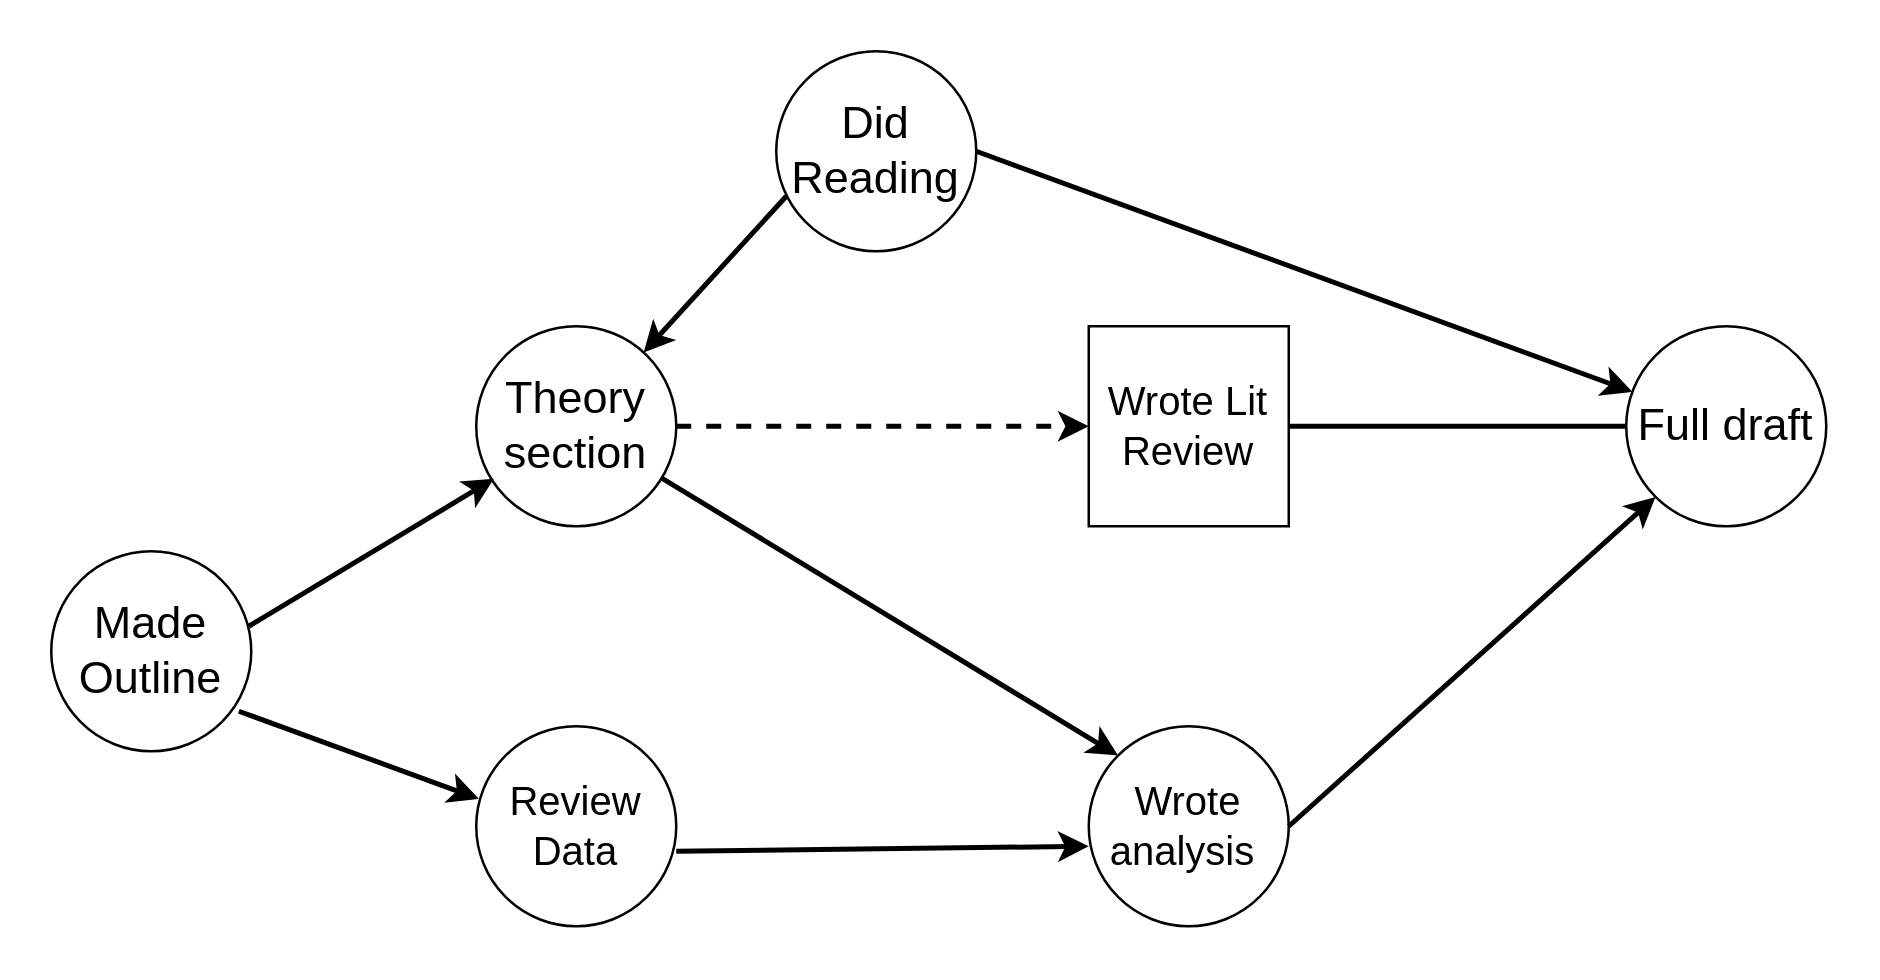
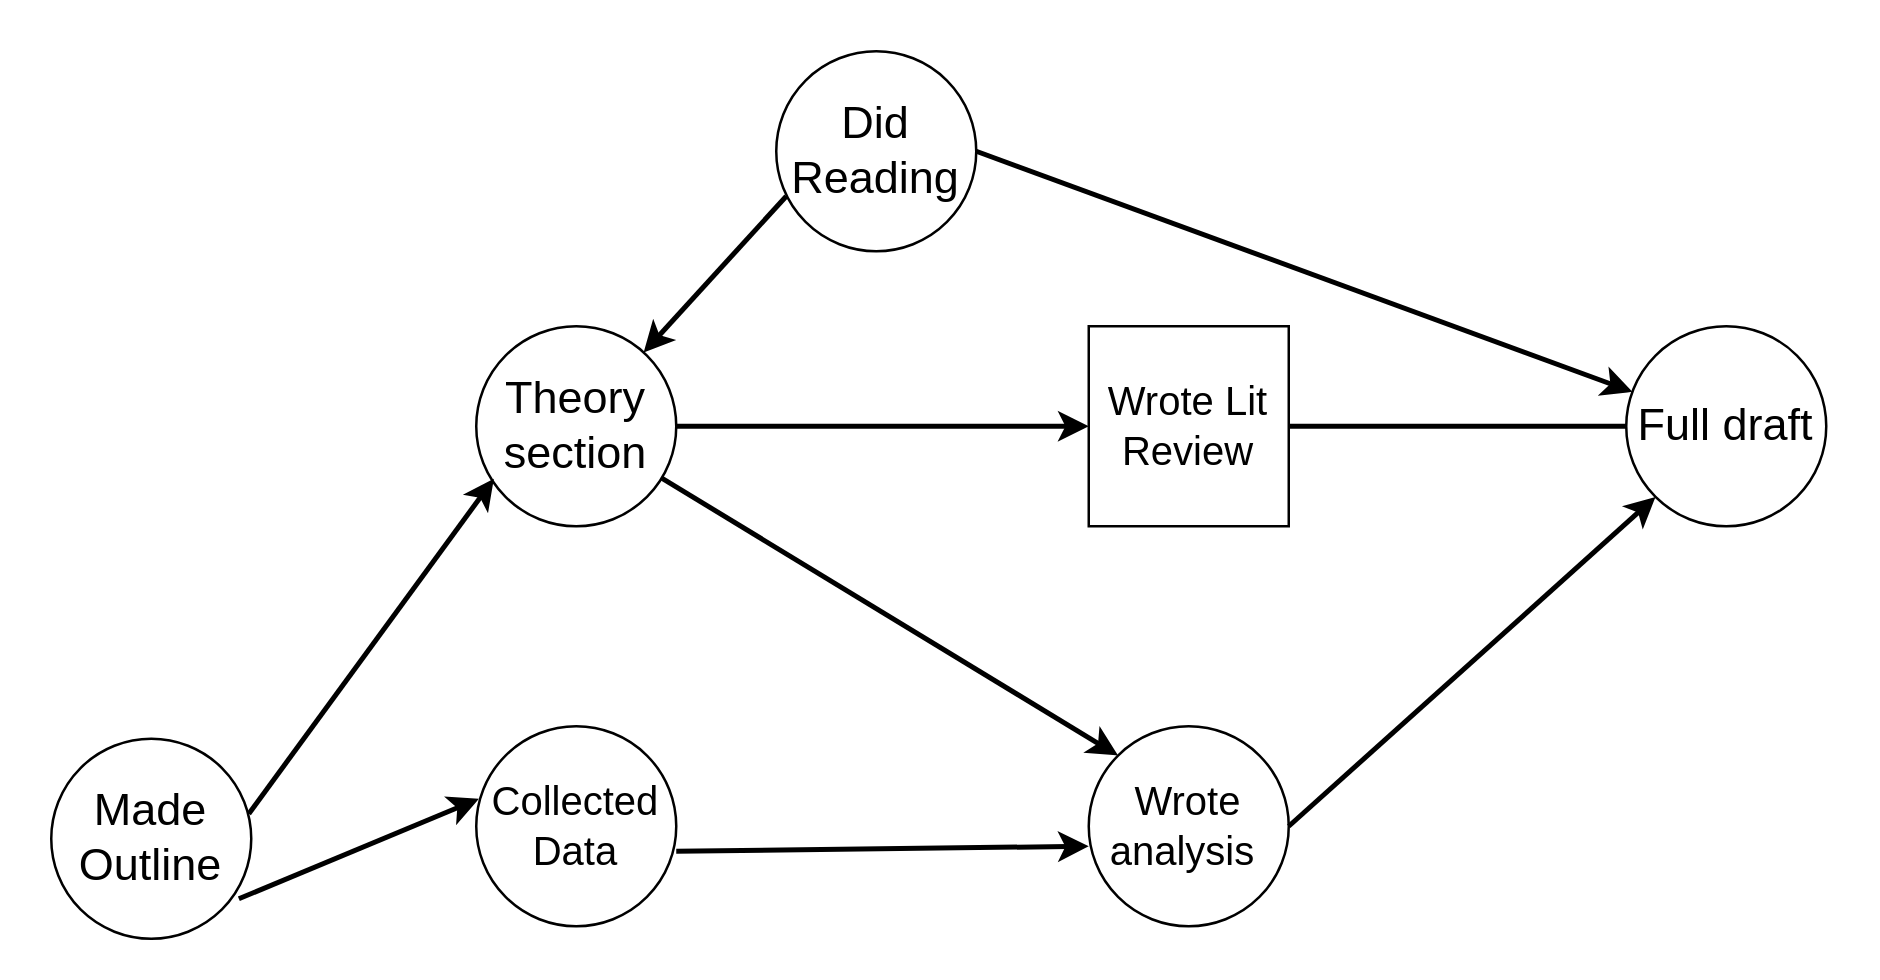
(698, 426) -> (698, 426)
(151, 651) -> (151, 839)
(576, 826) -> (576, 826)
